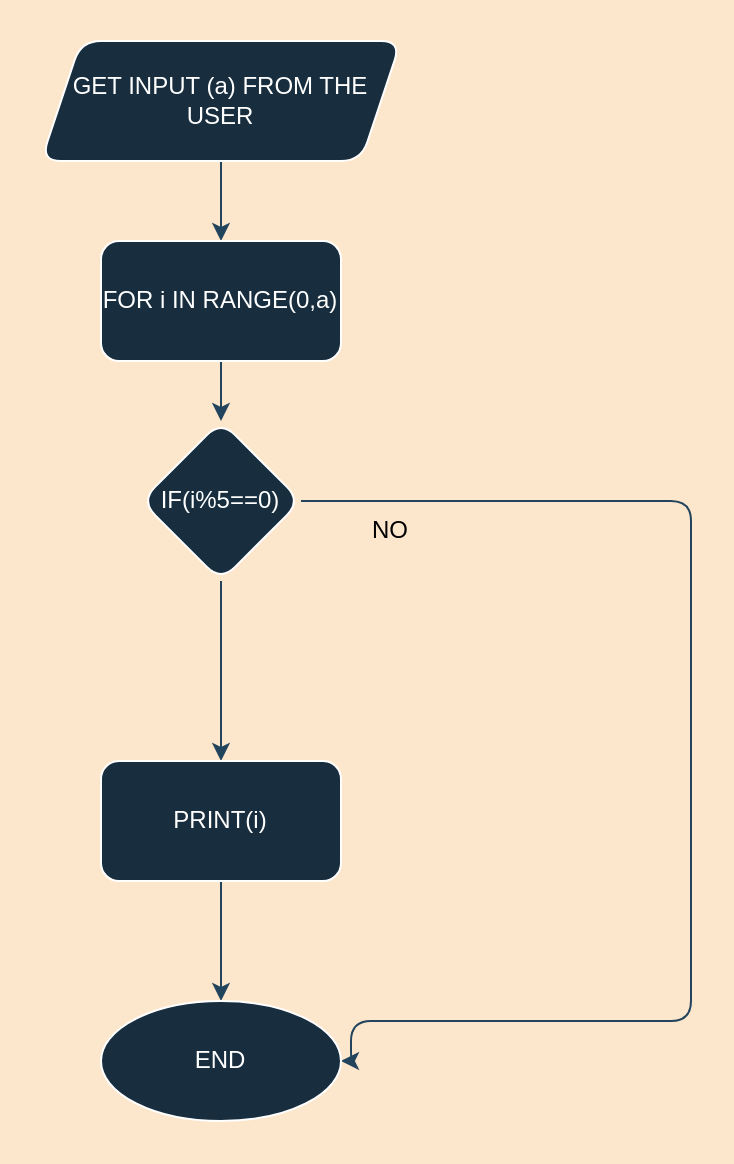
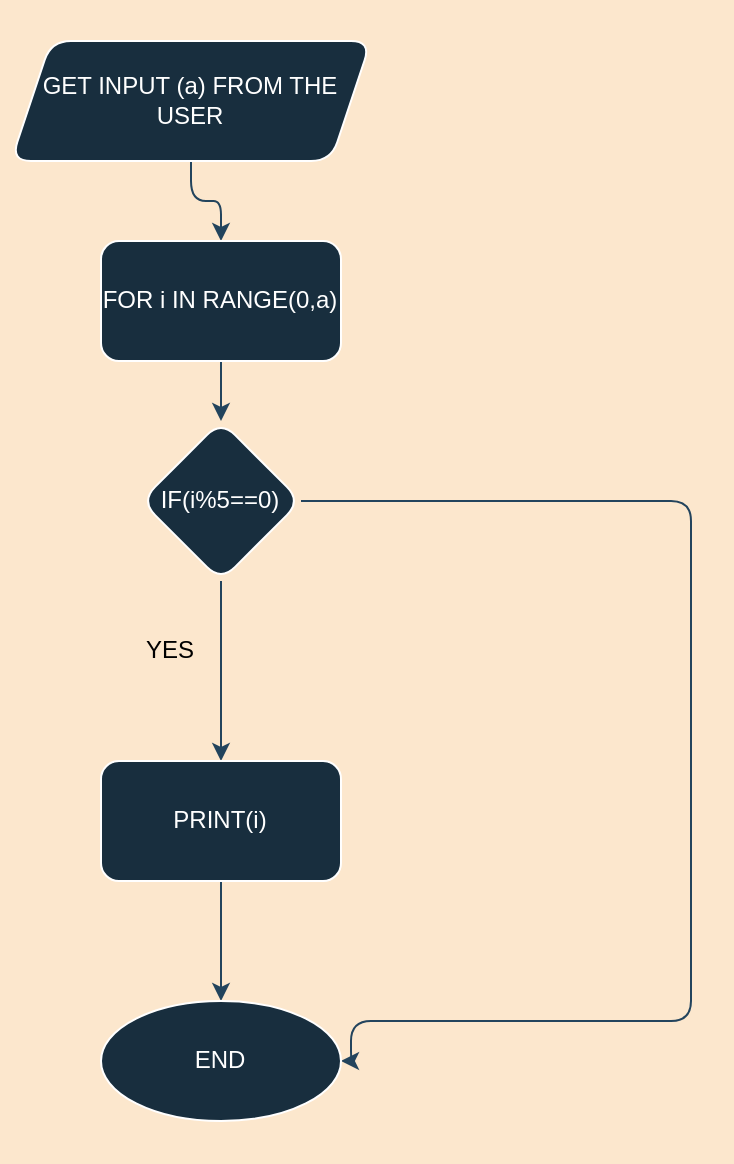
(221, 101) -> (191, 101)
(391, 531) -> none
none -> (171, 651)
